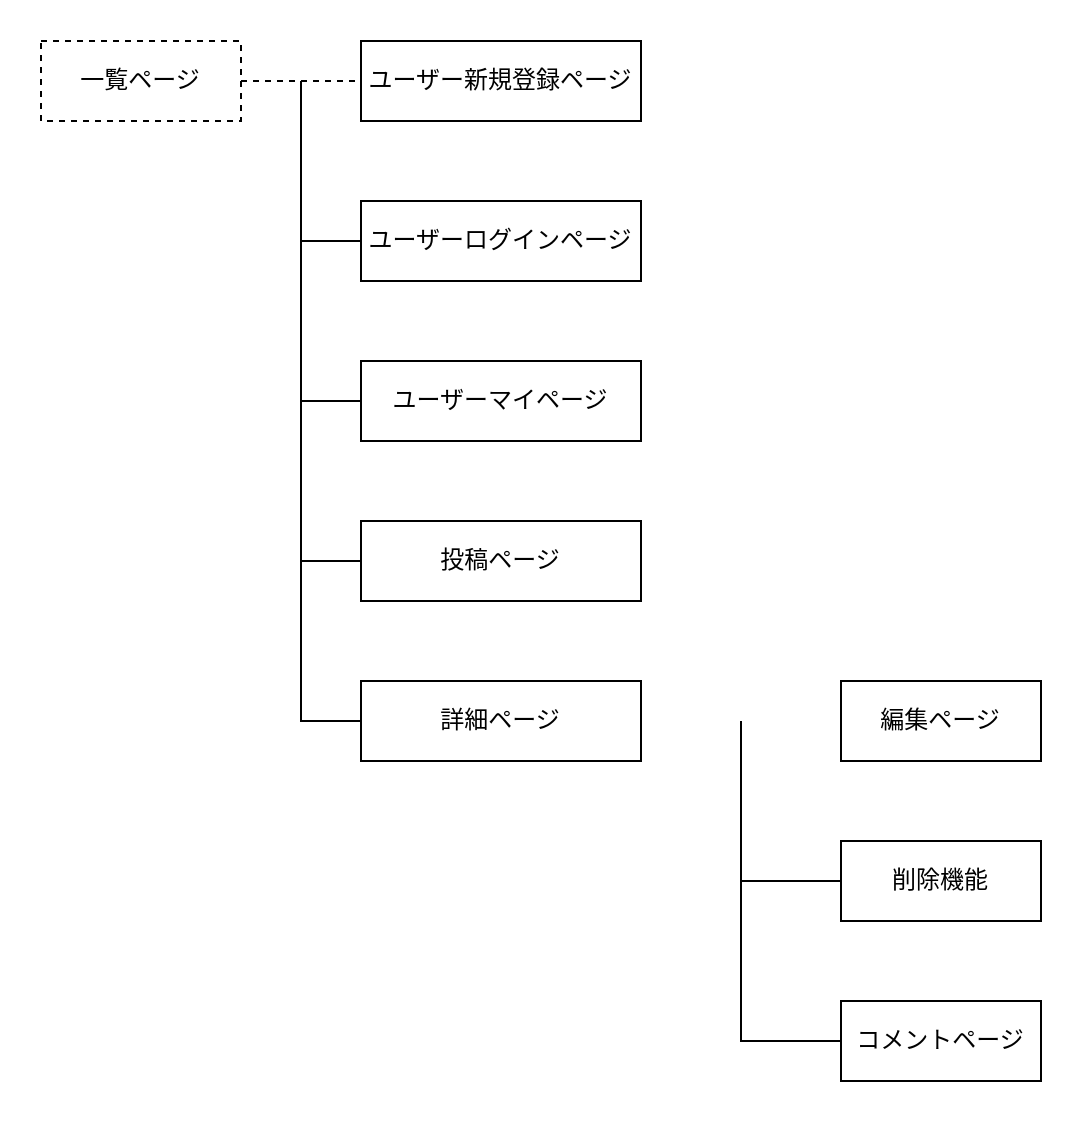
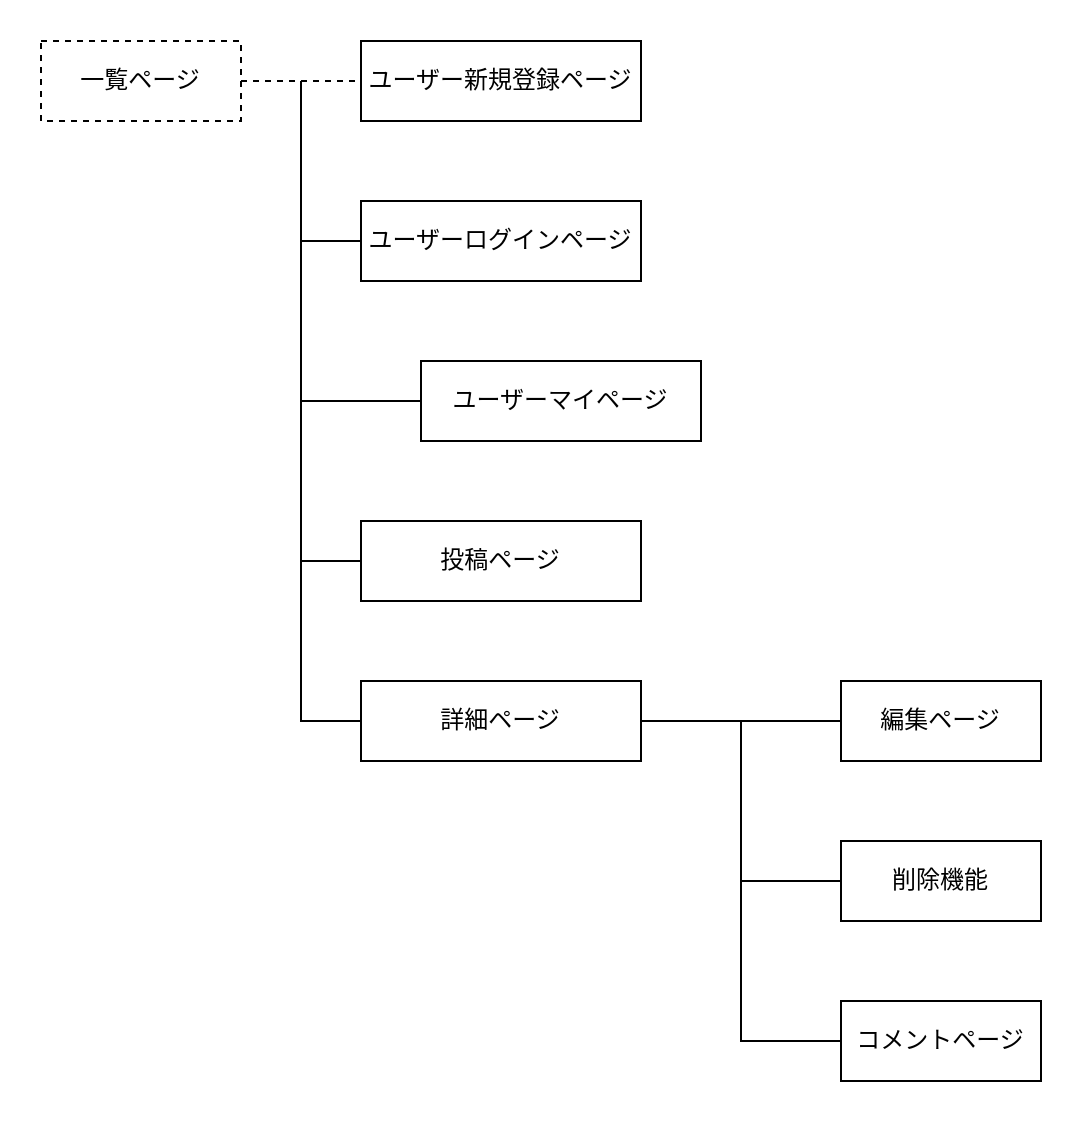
(501, 401) -> (561, 401)
none -> (738, 721)
